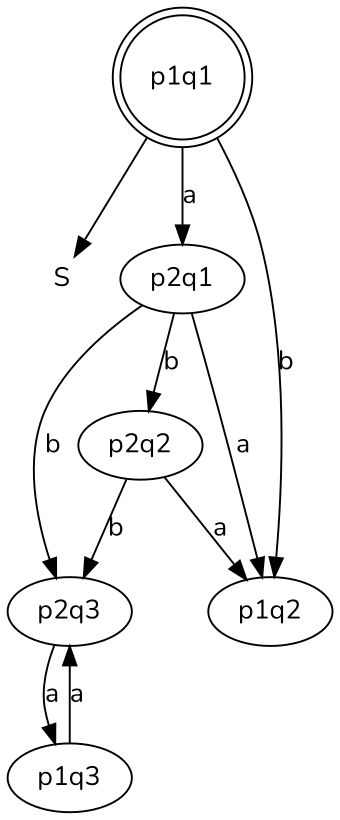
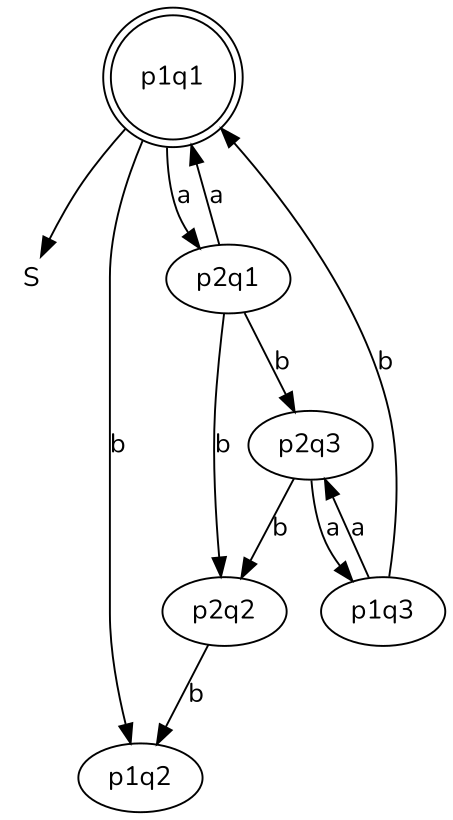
none -> (365, 342)
(225, 436) -> (208, 204)
(109, 519) -> (272, 519)
(221, 528) -> (197, 695)
